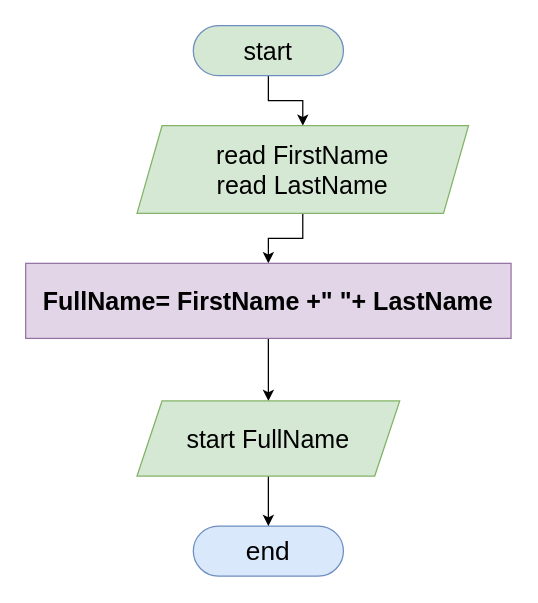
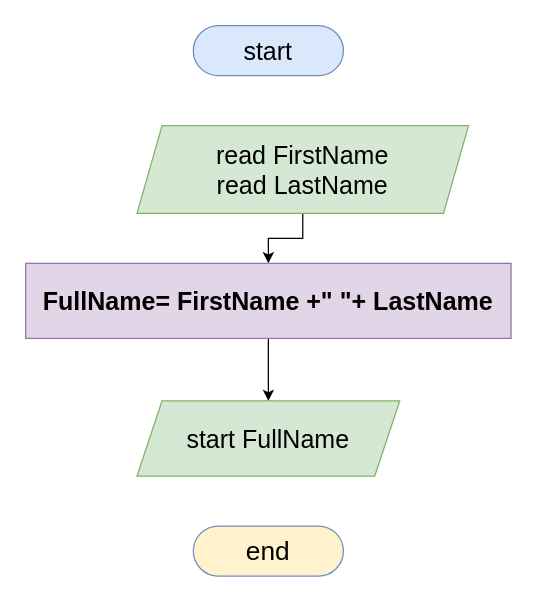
(268, 51) -> (268, 51)
(281, 101) -> none
(268, 497) -> none
(268, 551) -> (268, 551)
